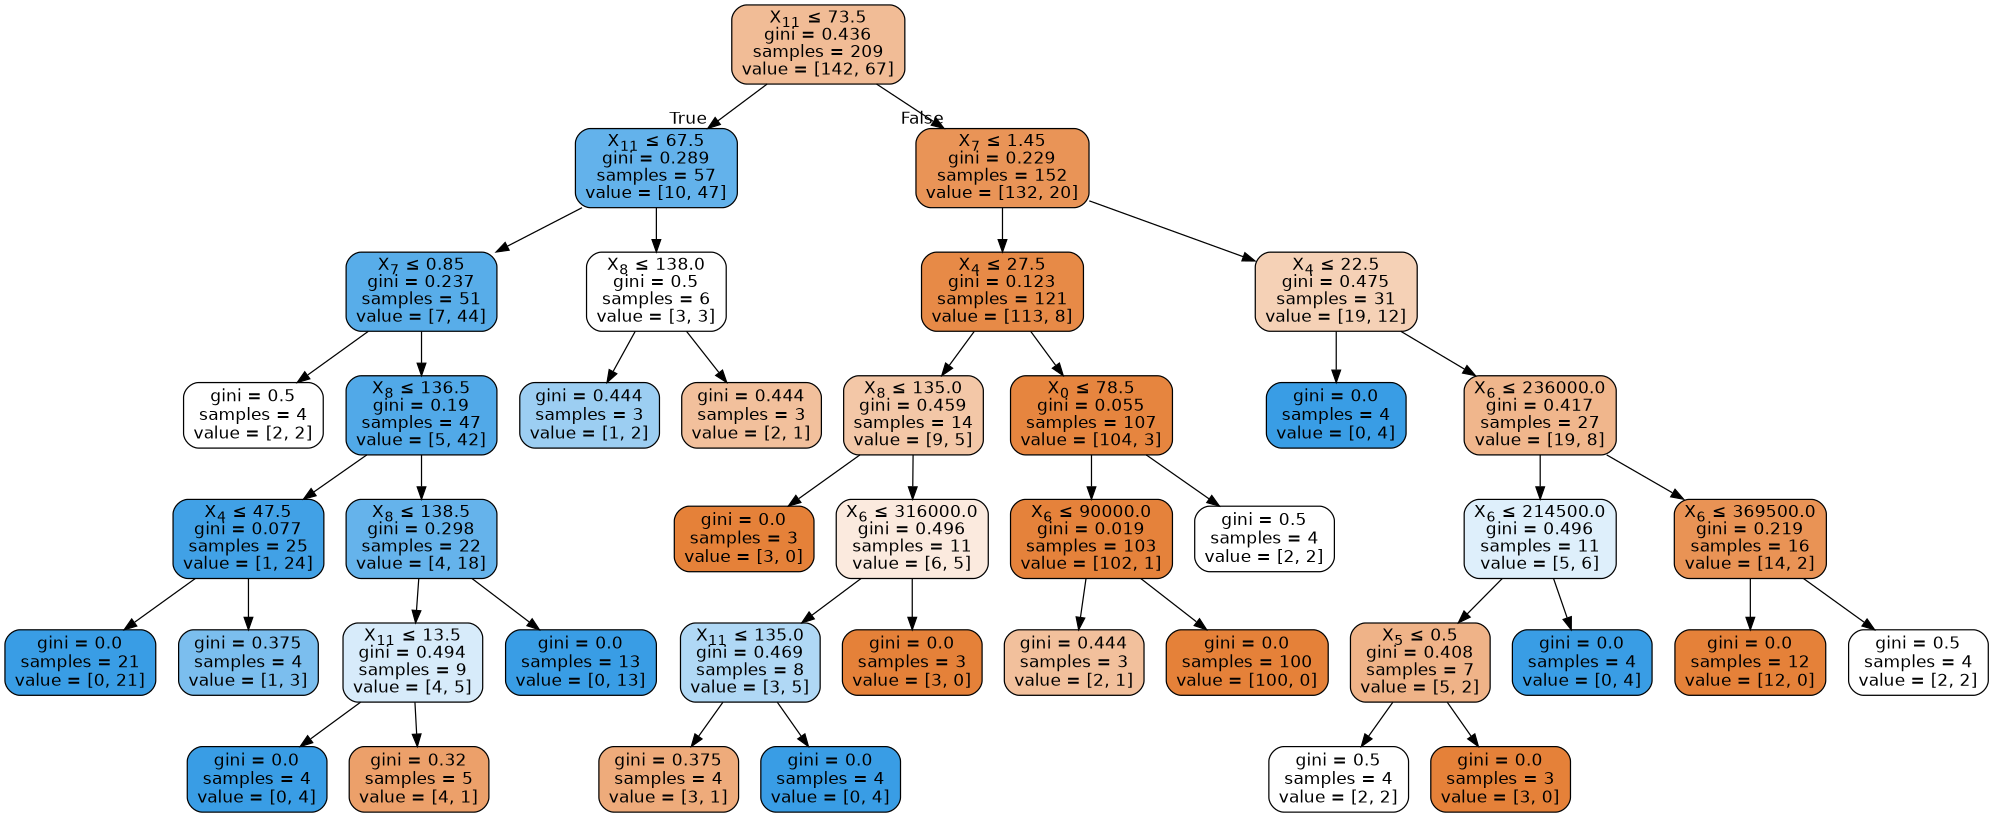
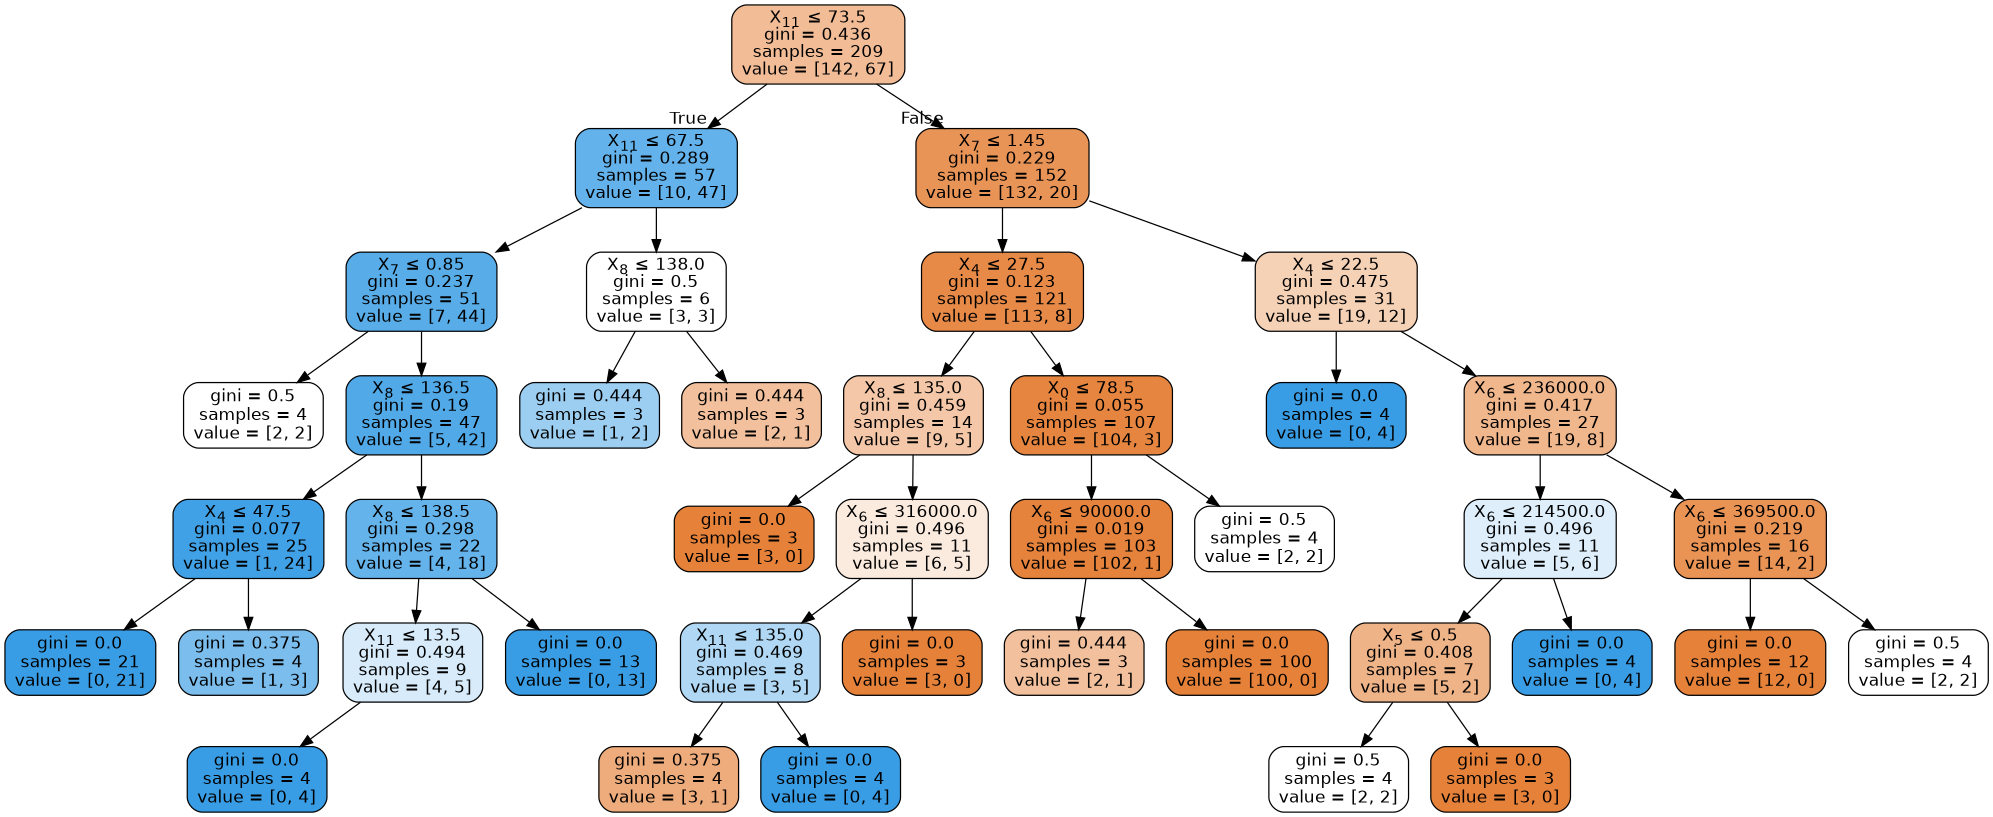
(419, 779) -> none
